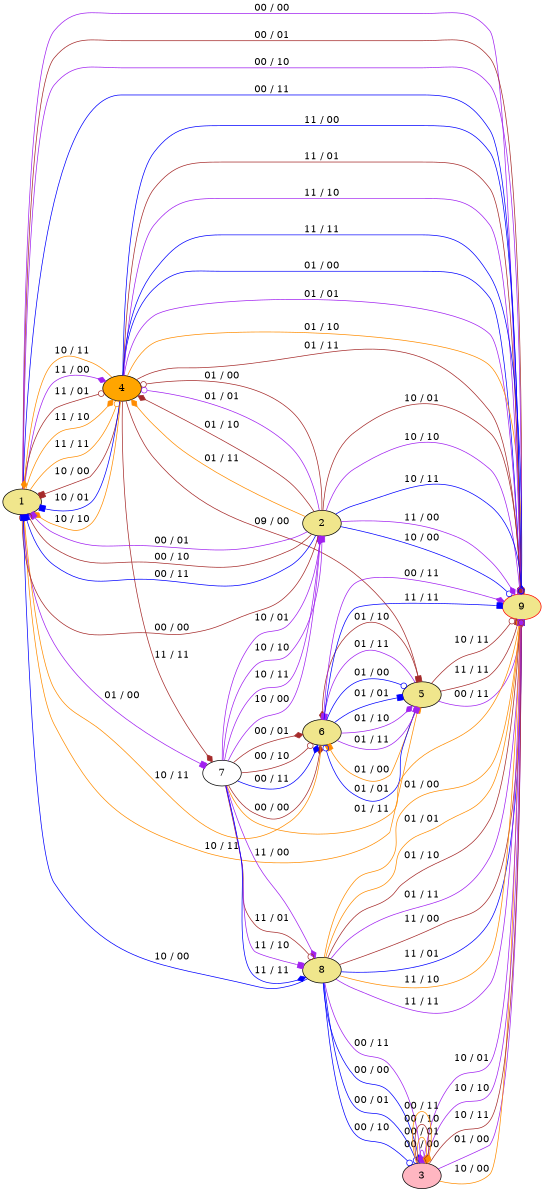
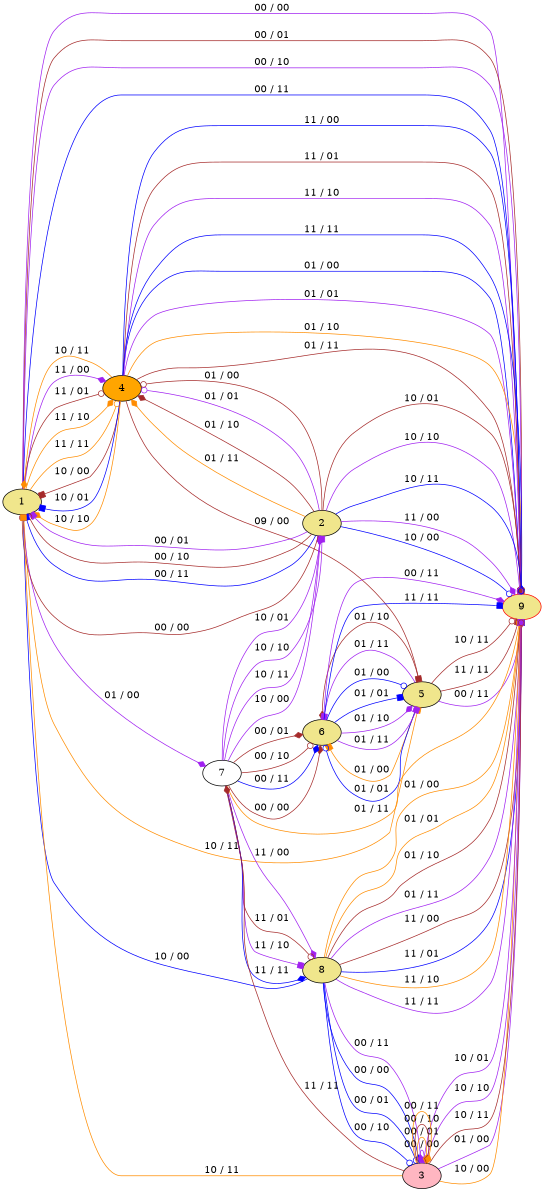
(136, 586) -> (263, 1011)
(70, 667) -> (70, 667)
(132, 758) -> (61, 996)
(45, 846) -> (53, 878)
